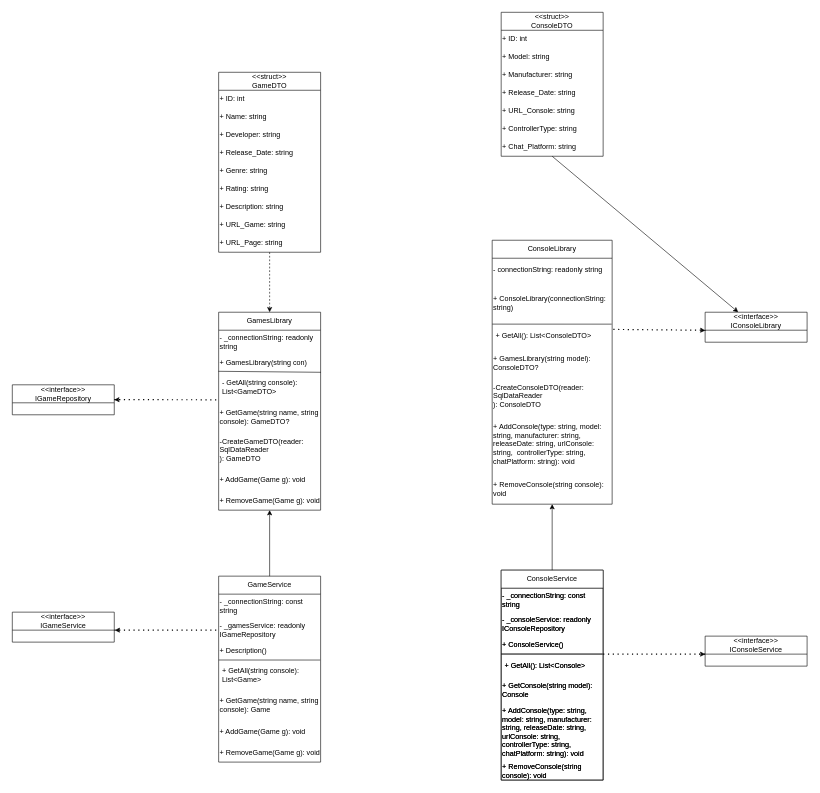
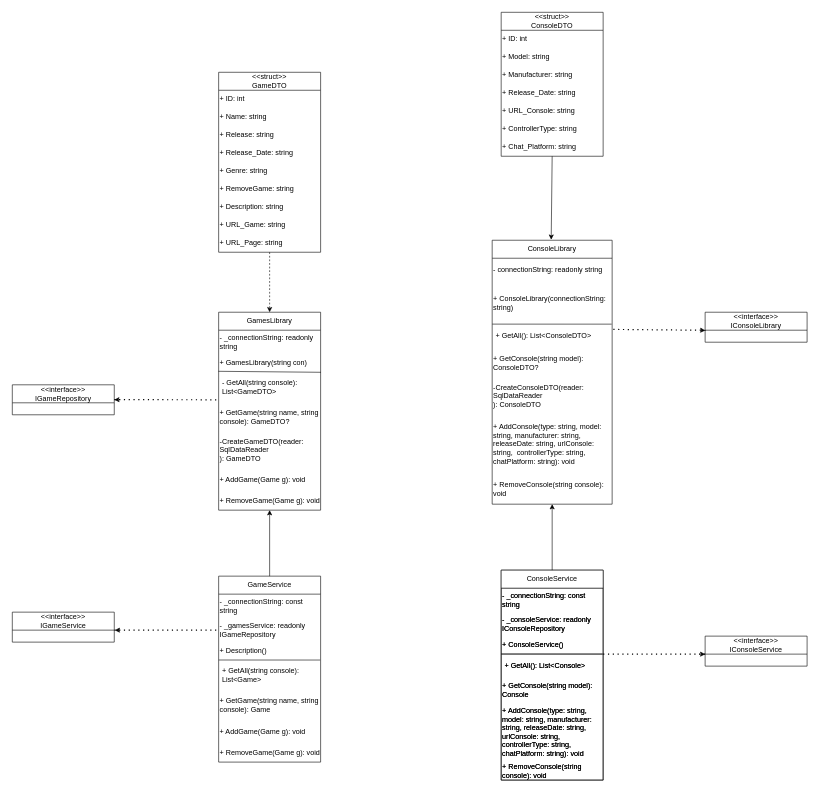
(254, 135) -> (249, 135)
(247, 189) -> (256, 189)
(644, 233) -> (552, 216)
(553, 363) -> (553, 363)
